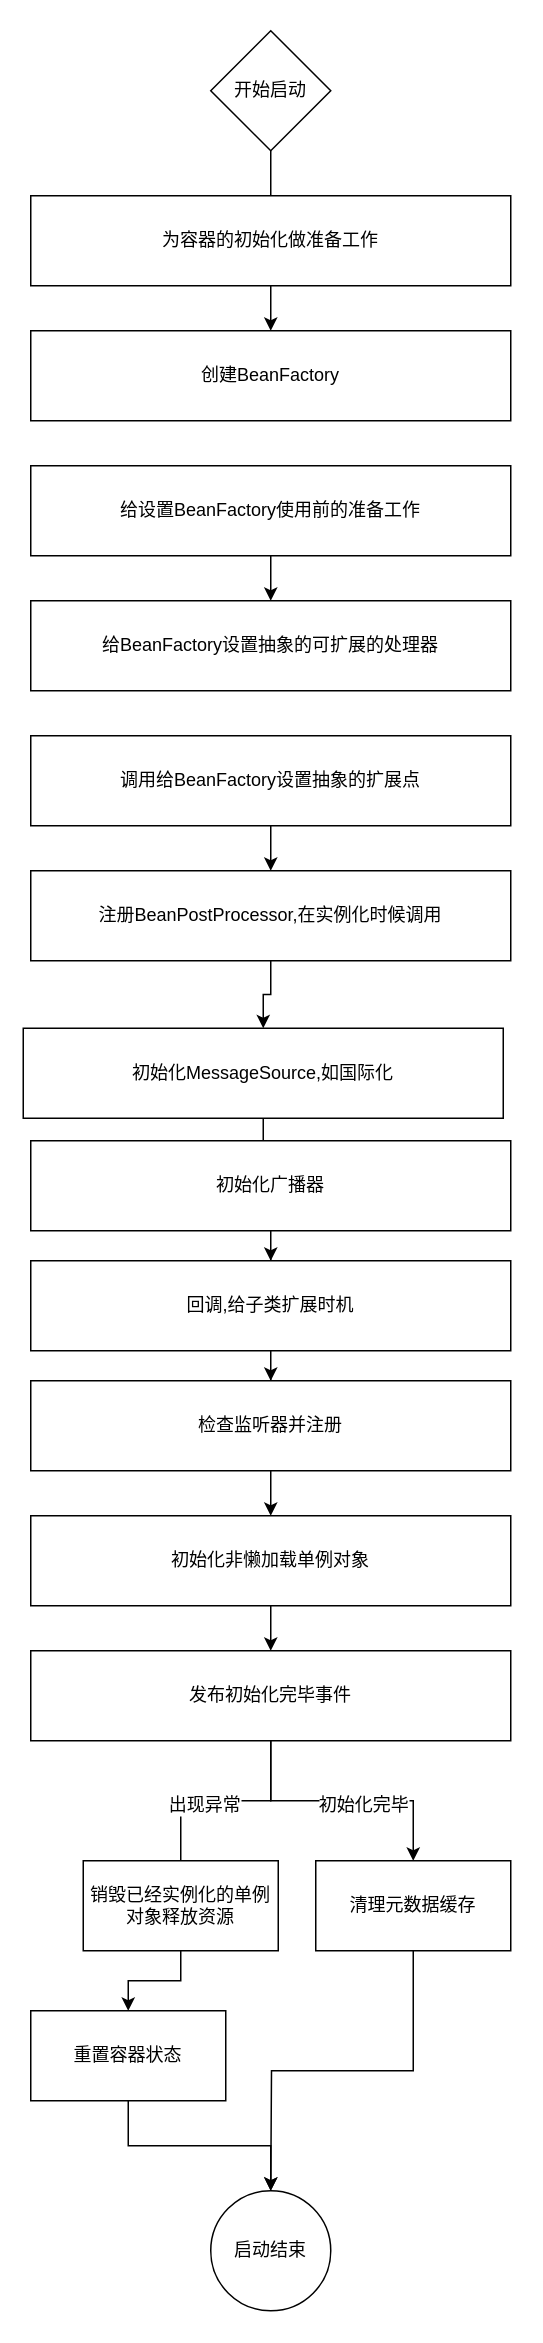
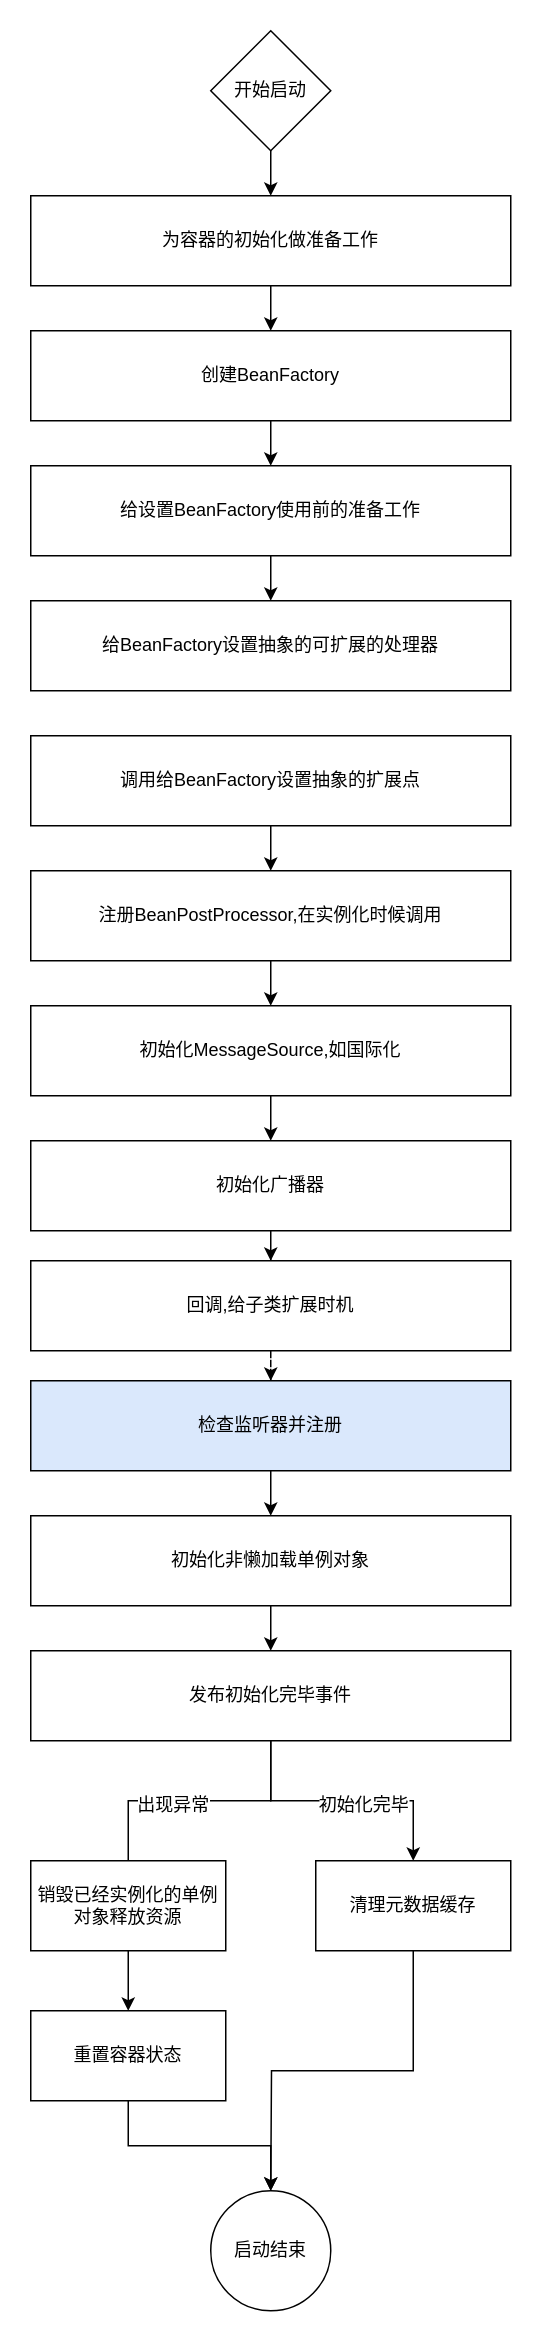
(271, 188) -> (271, 184)
none -> (271, 449)
(263, 1073) -> (271, 1051)
(271, 1361) -> (271, 1361)
(271, 1426) -> (271, 1426)
(181, 1906) -> (128, 1906)
